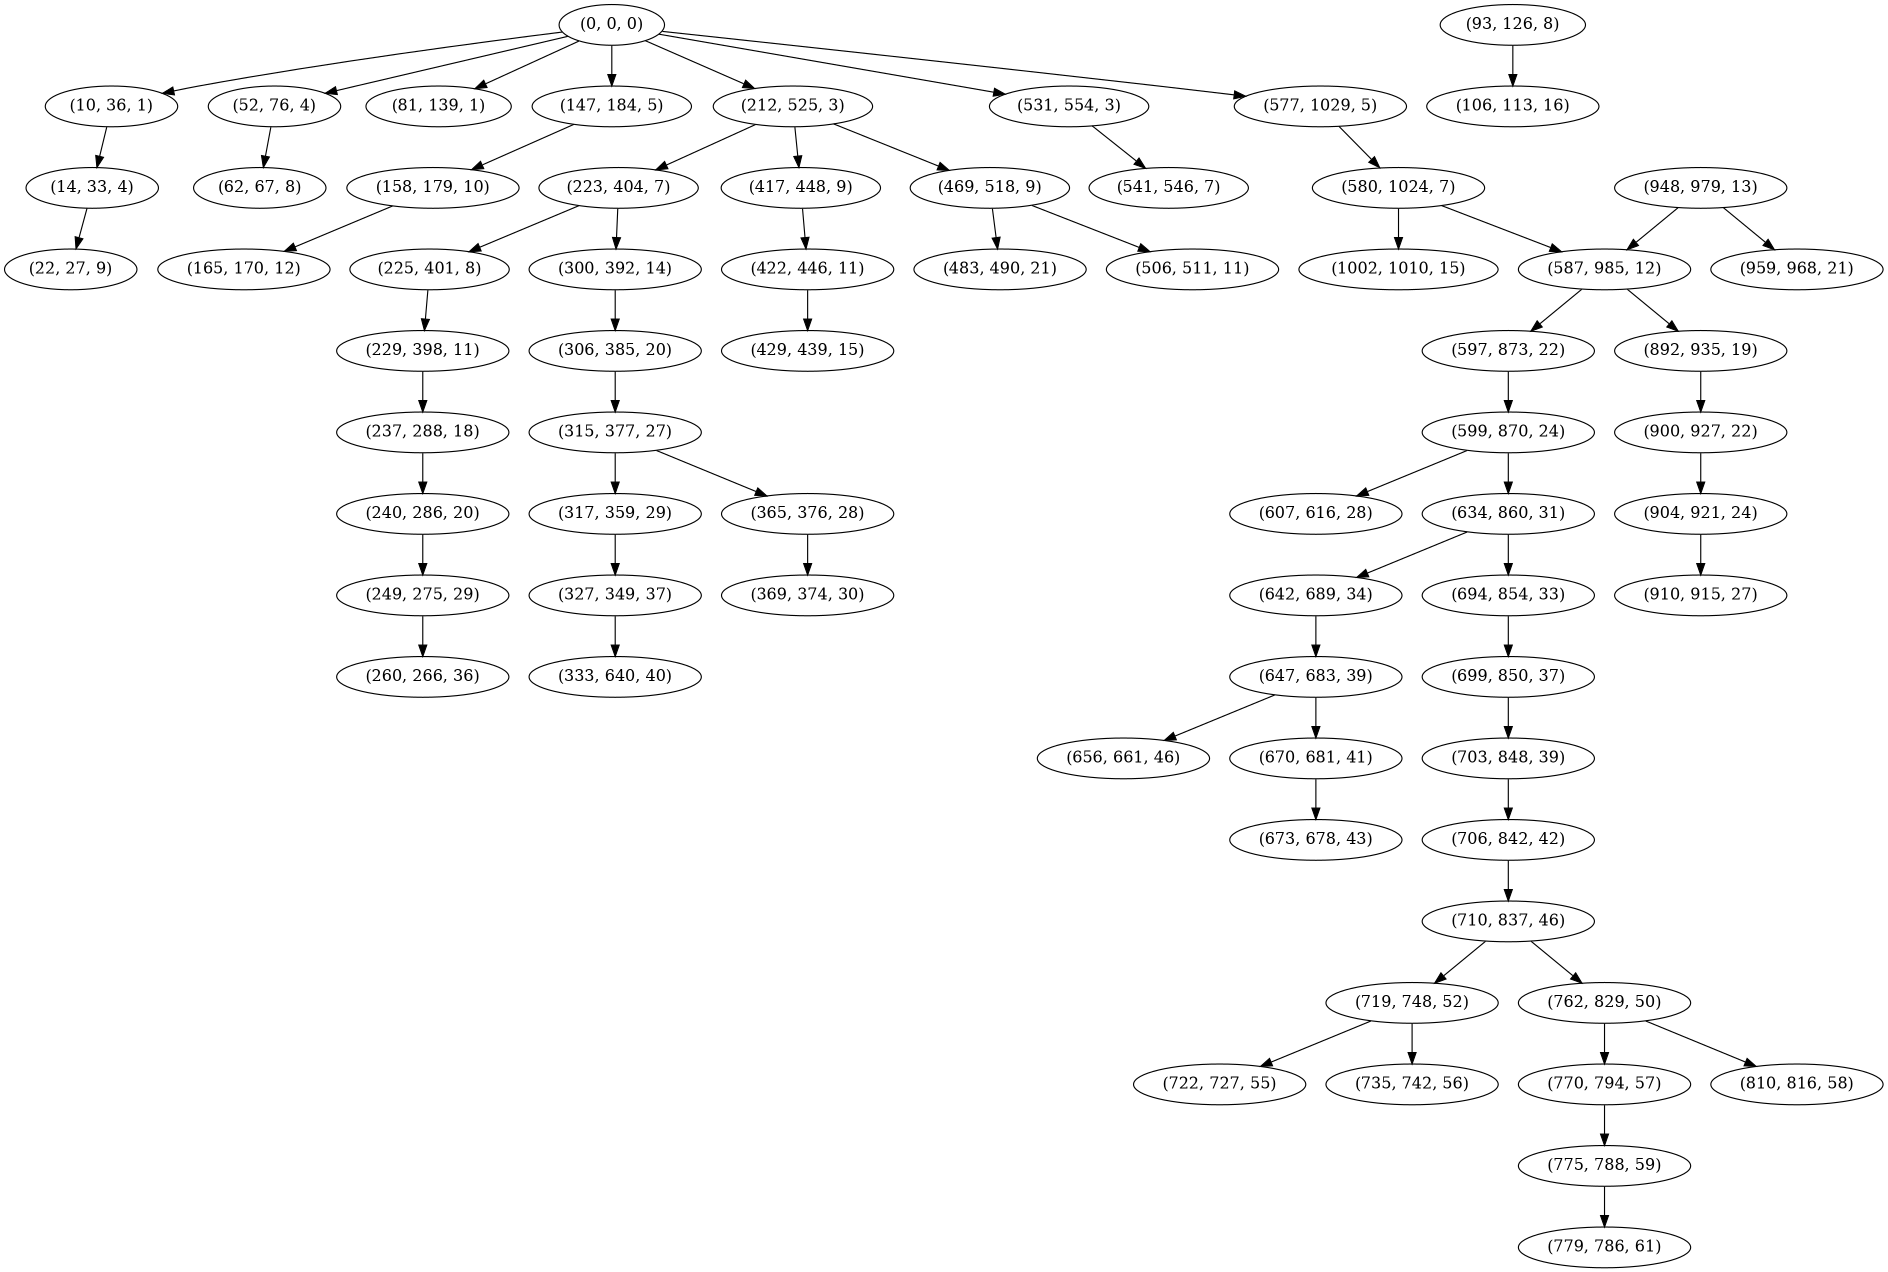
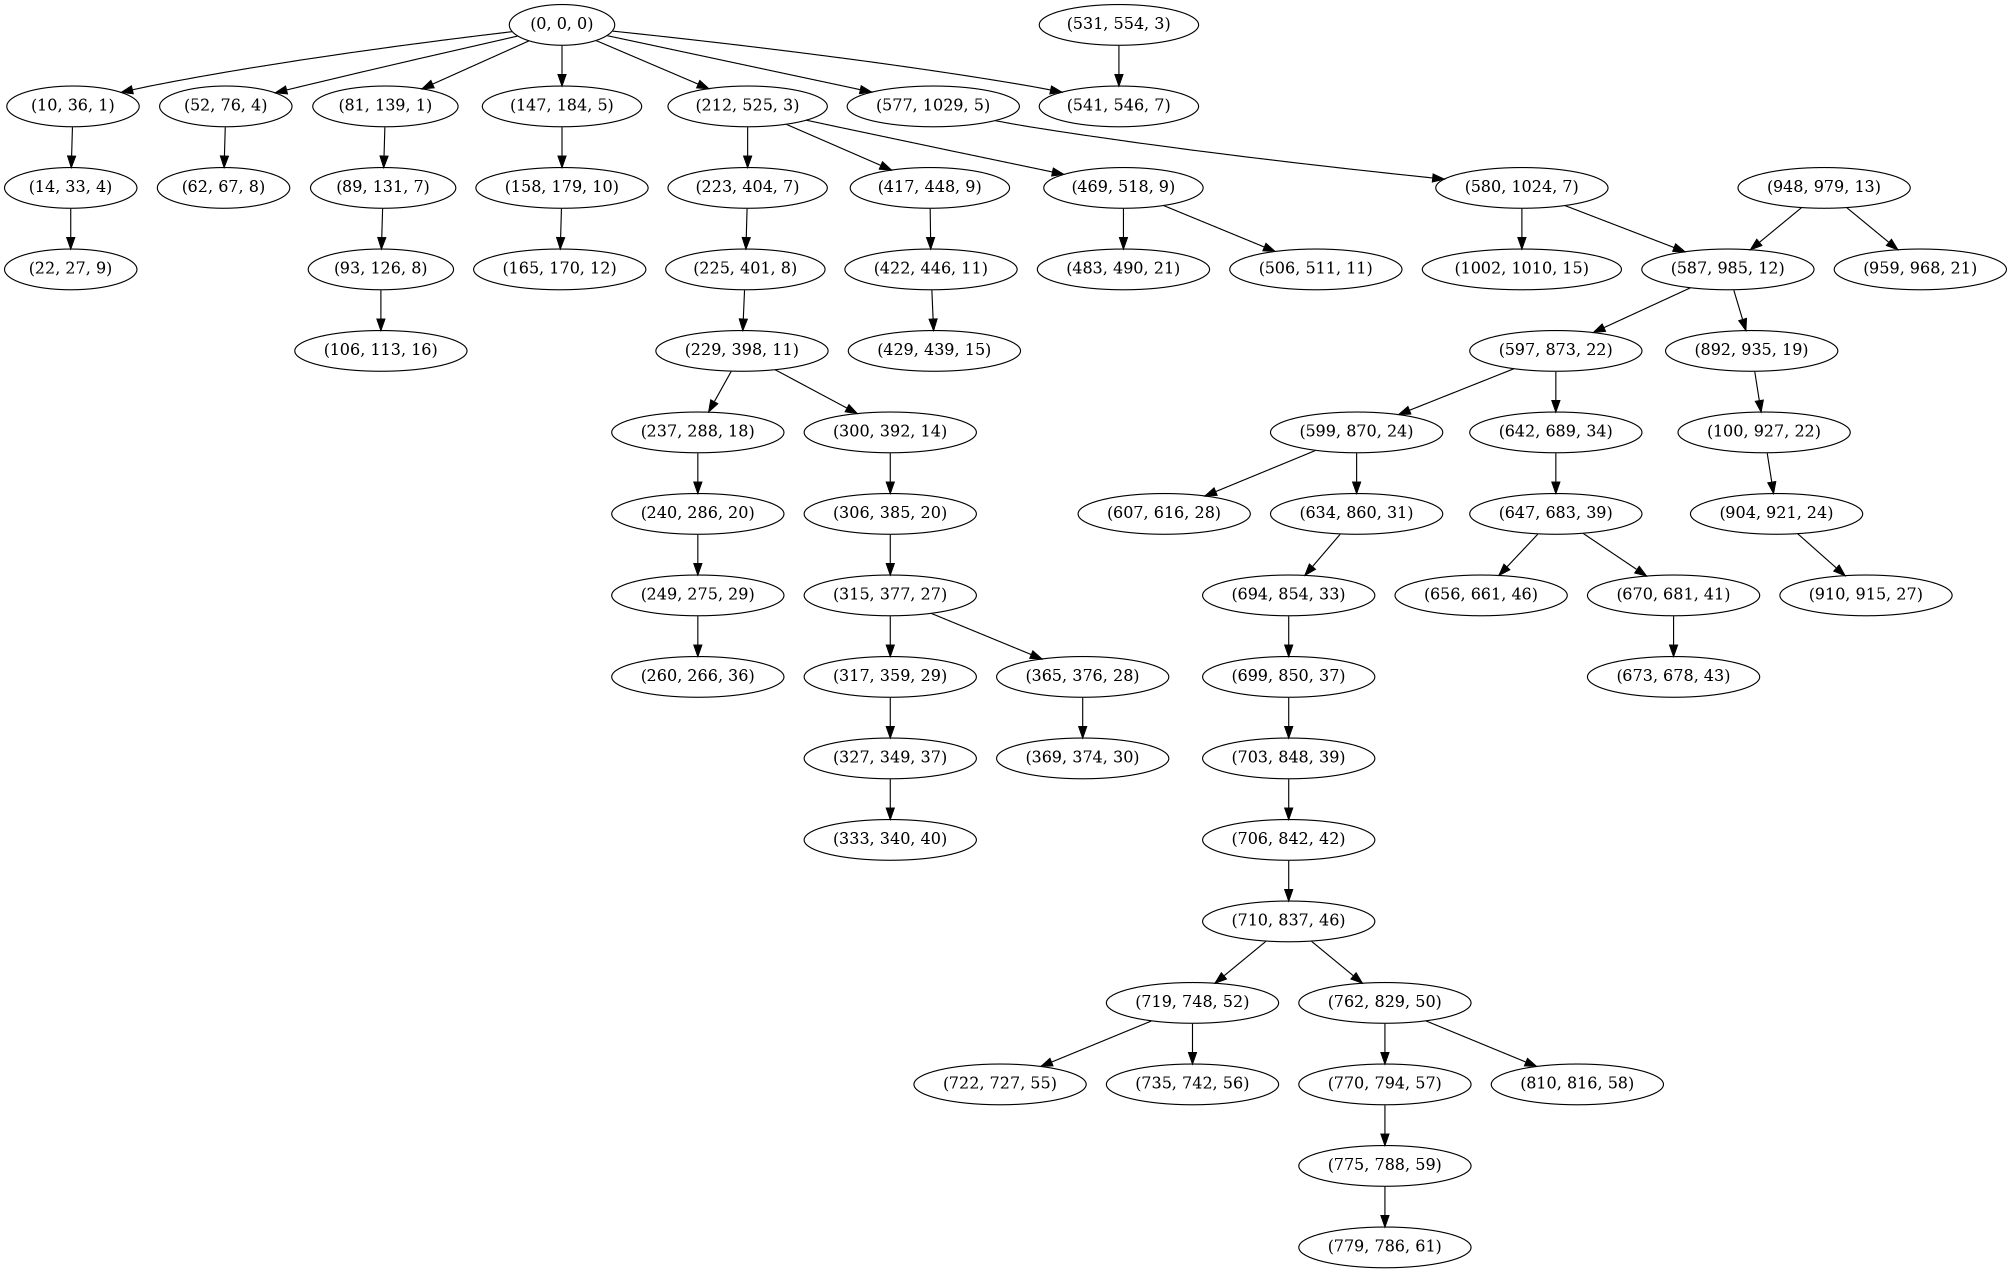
(826, 63) -> (832, 57)
none -> (383, 188)
(617, 223) -> (811, 389)
(1701, 432) -> (1764, 432)
(1417, 553) -> (1556, 386)
(615, 677) -> (890, 840)
